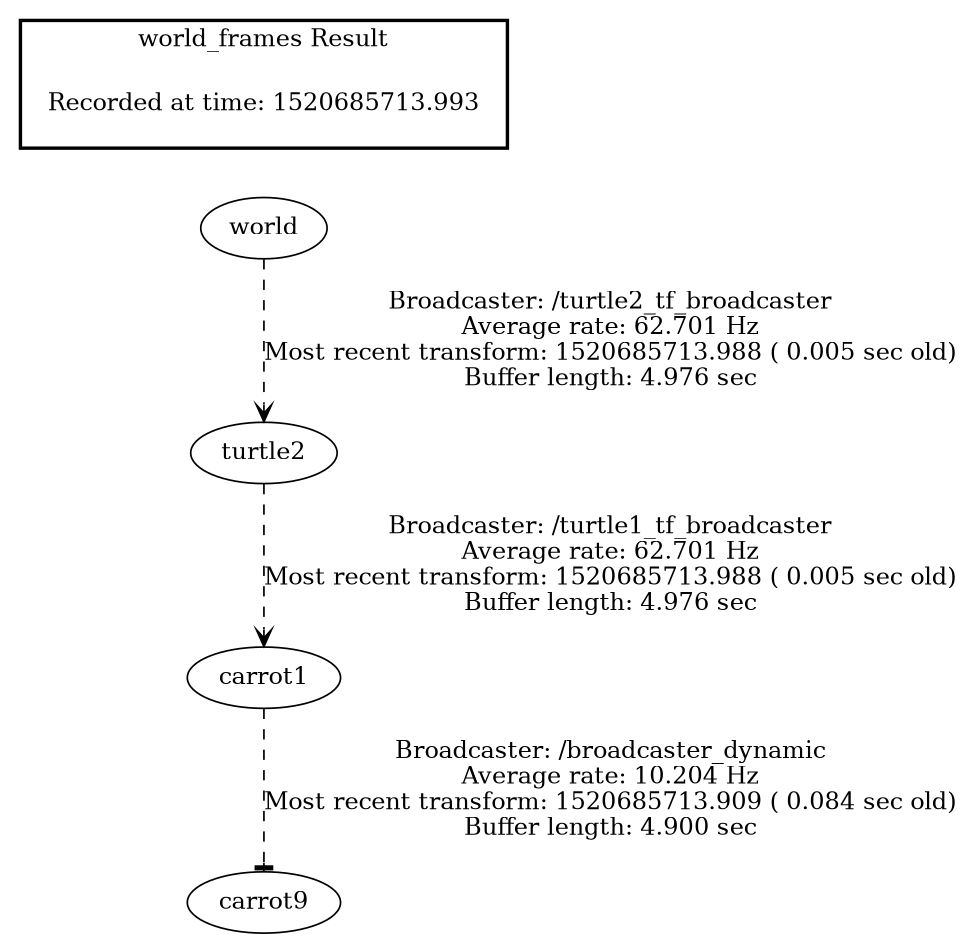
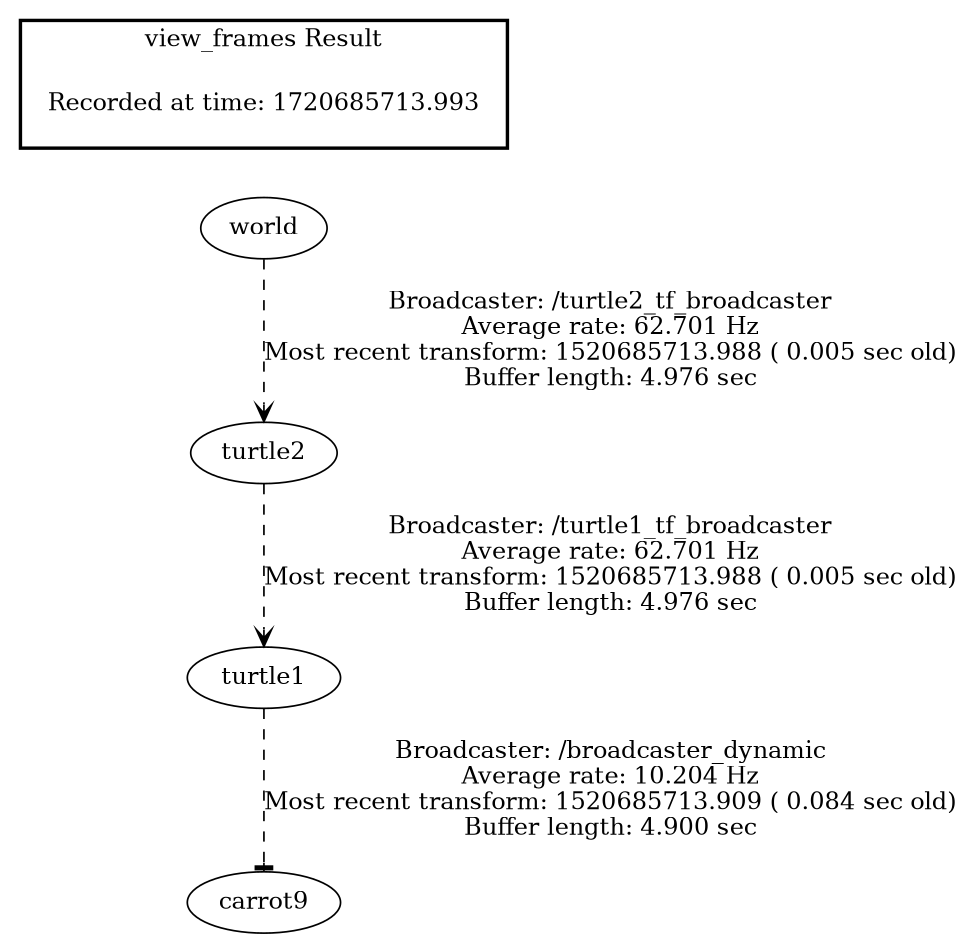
(264, 40) -> (264, 40)
(264, 104) -> (264, 104)
(264, 678) -> (264, 678)
